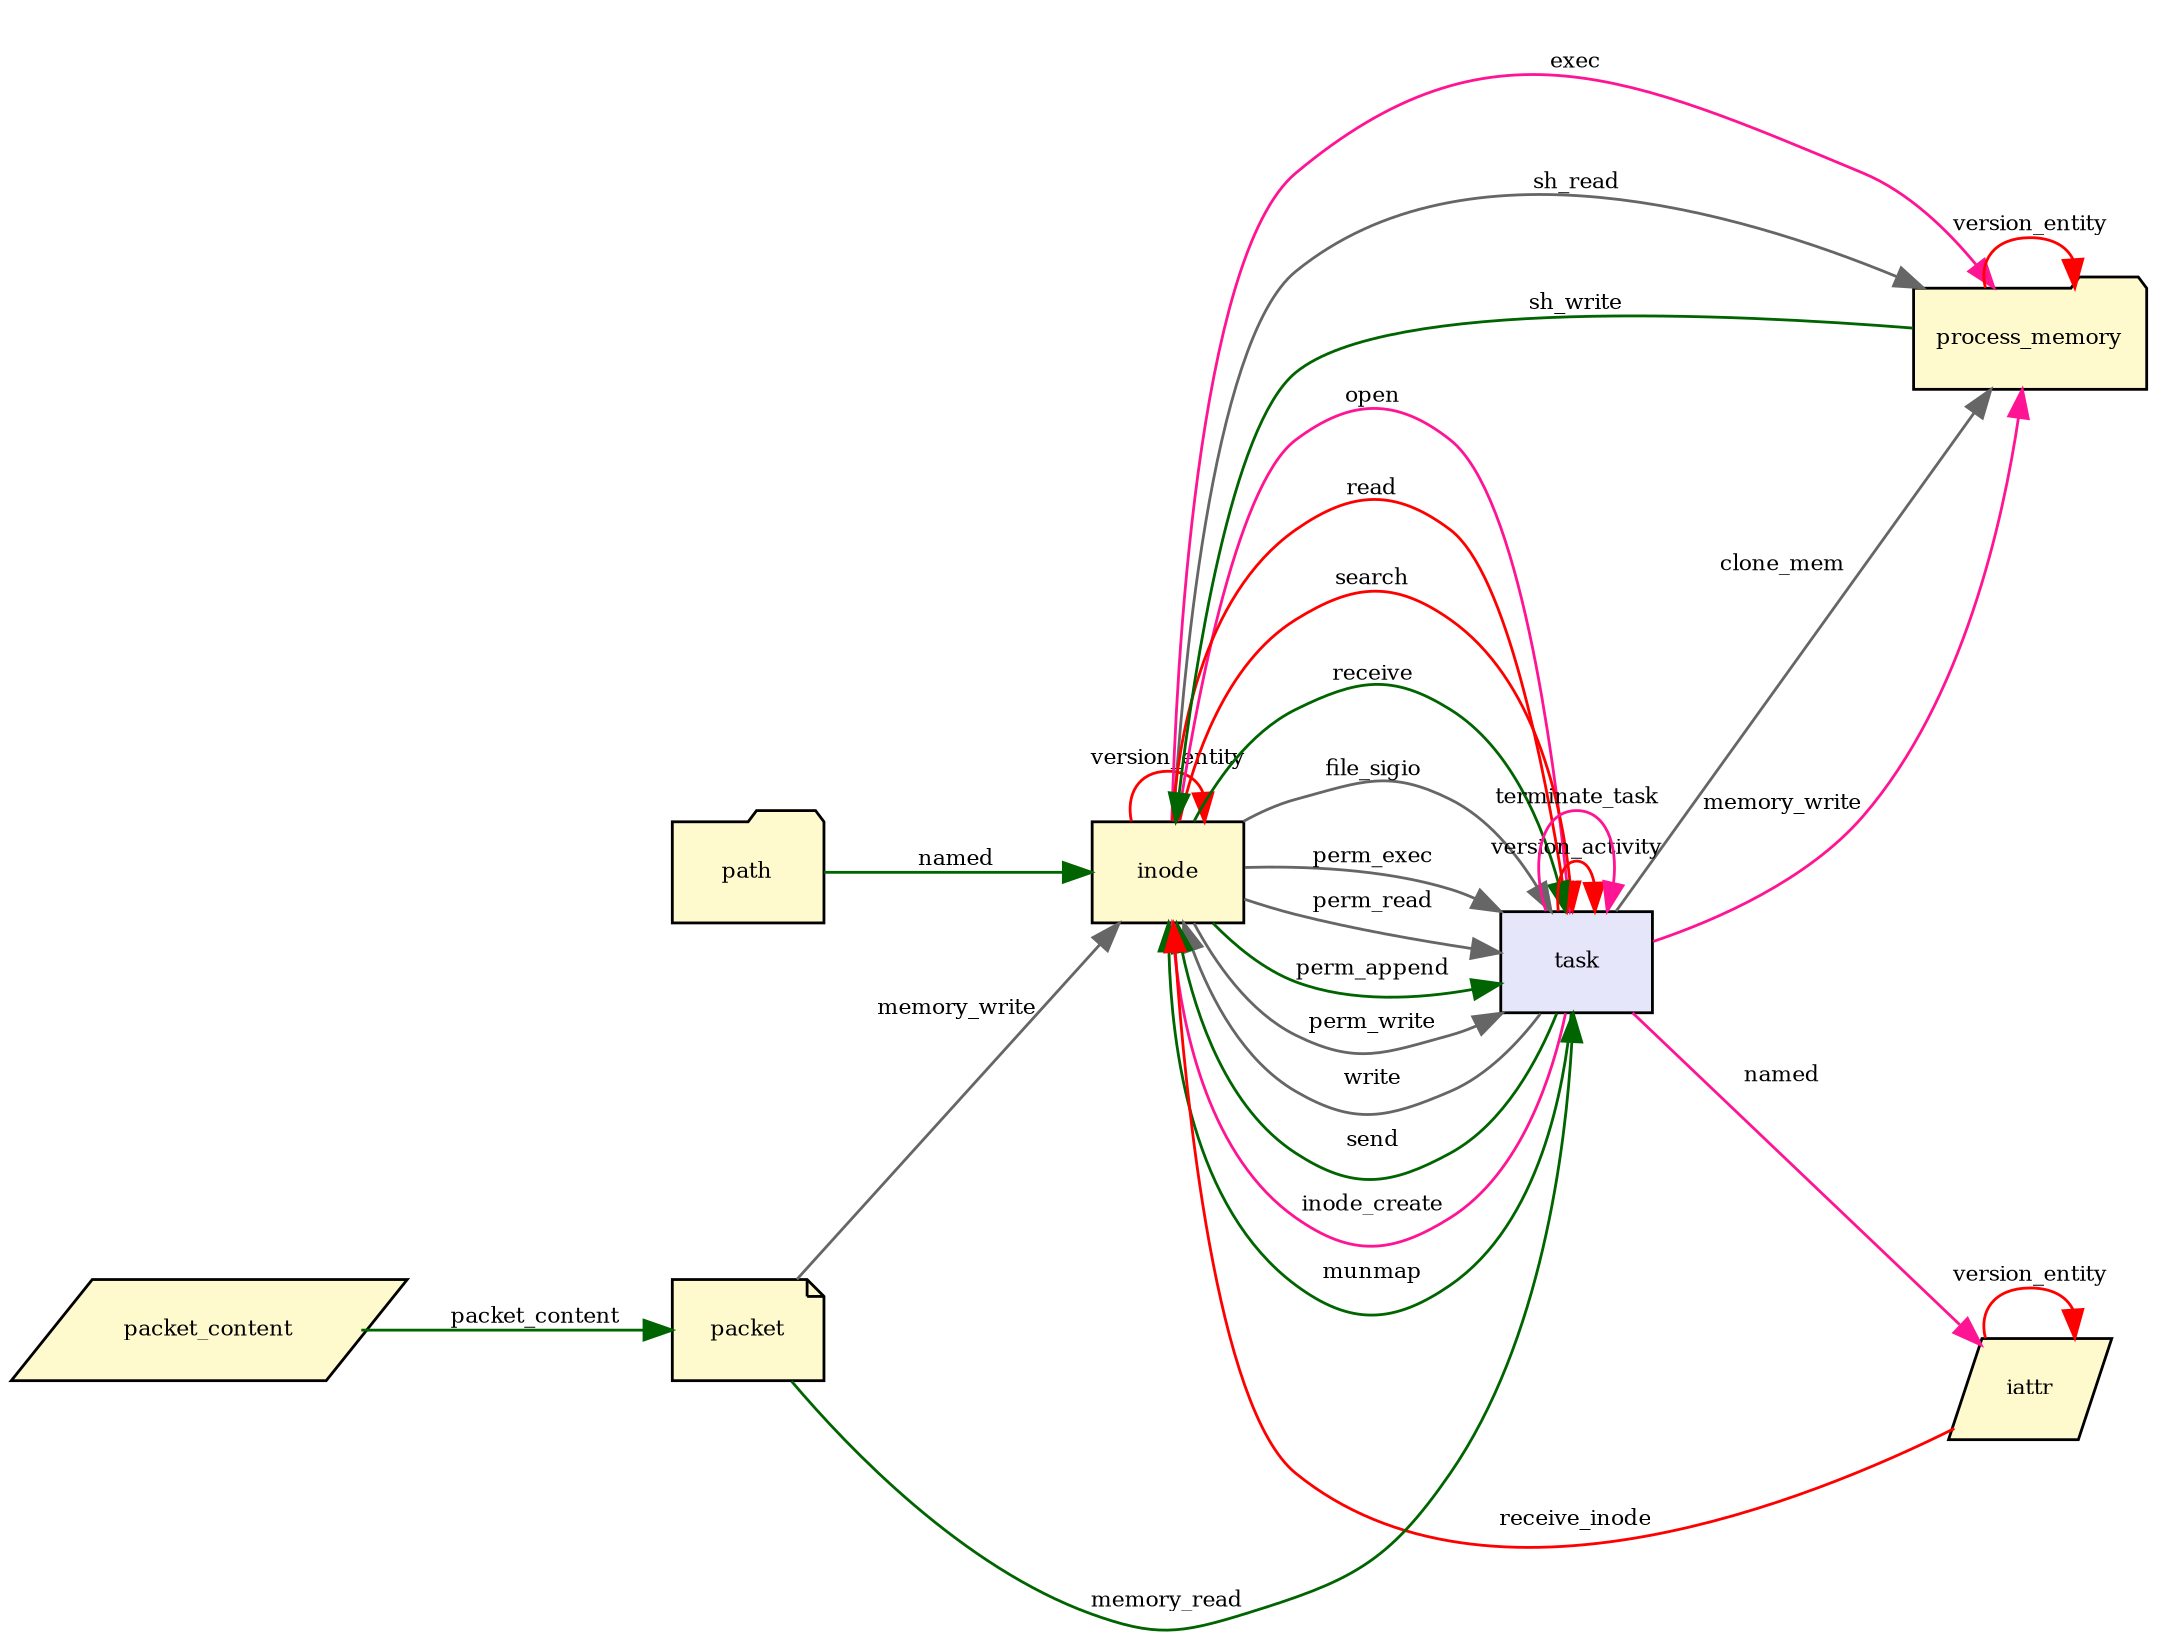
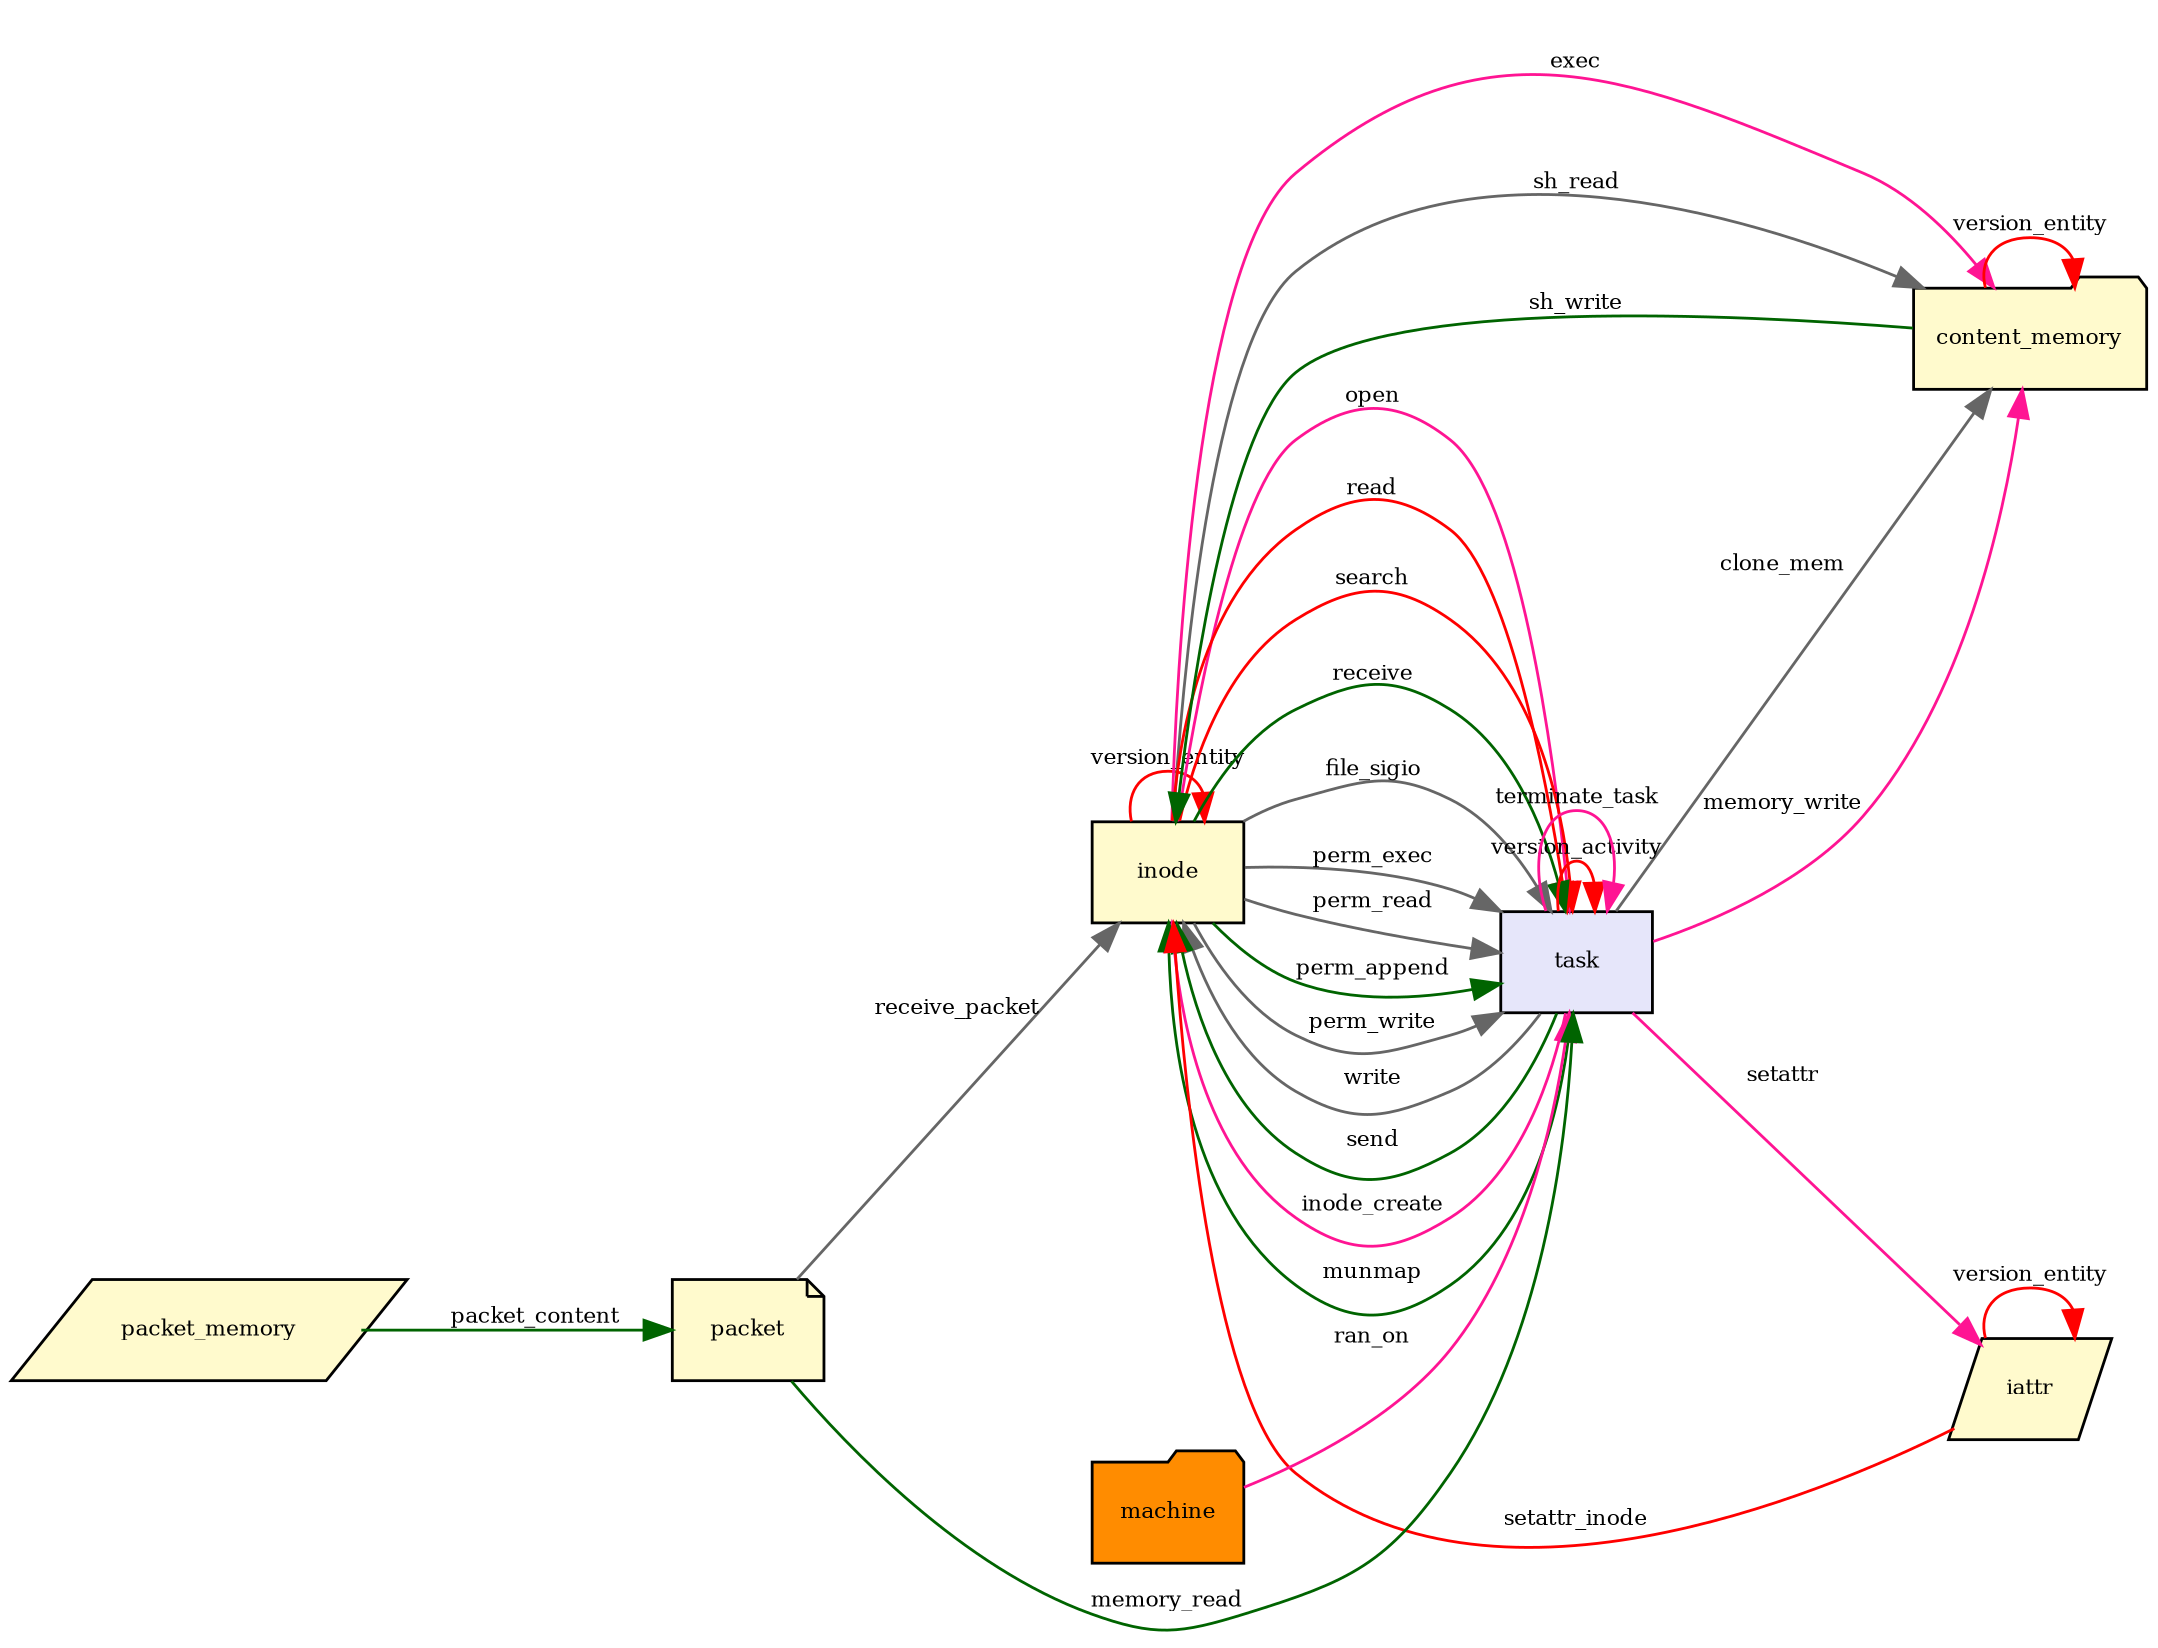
(2030, 339) -> (2030, 339)
(748, 872) -> none
(957, 1009) -> (957, 1009)
(1783, 1076) -> (1783, 1076)
(209, 1330) -> (209, 1330)
none -> (1168, 1513)
(1577, 1520) -> (1577, 1520)
